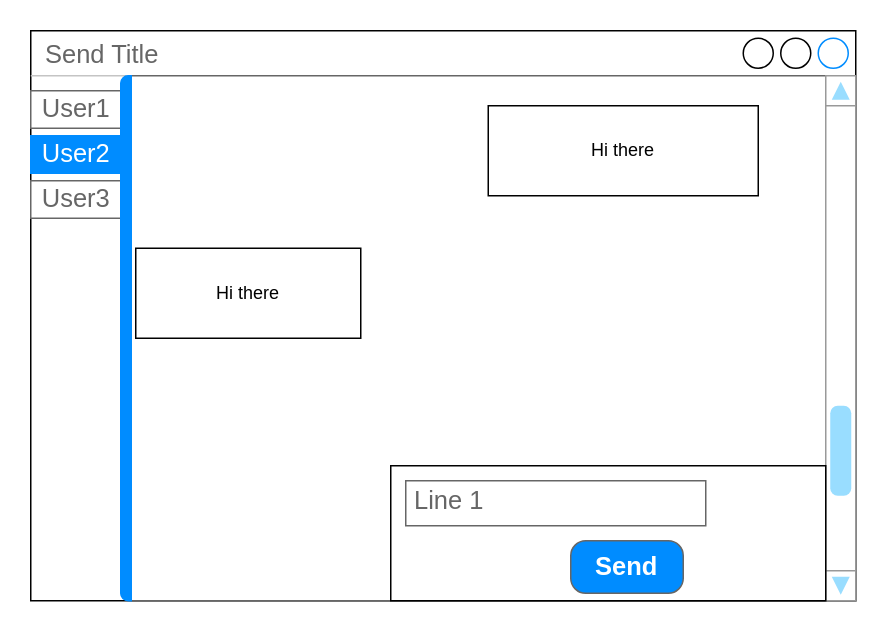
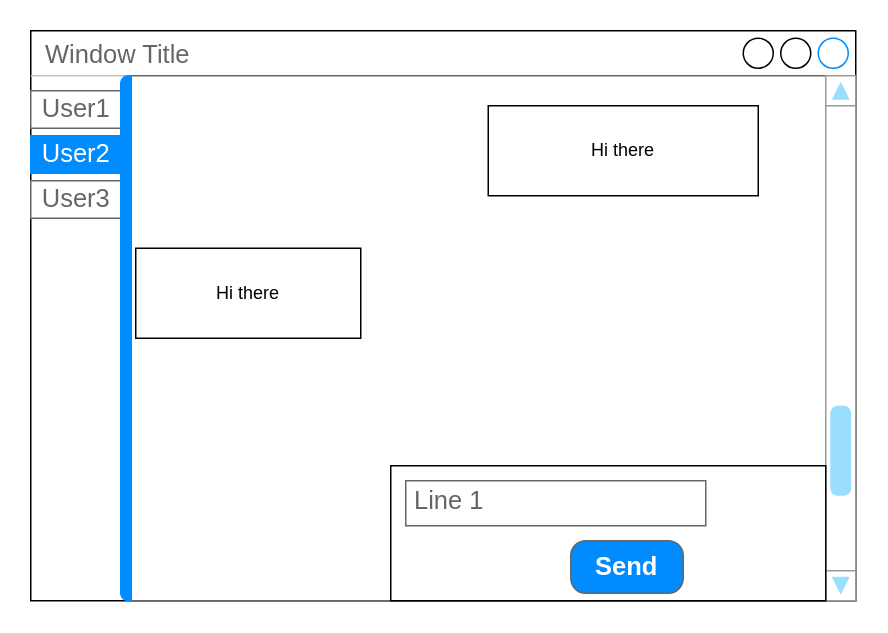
(107, 57) -> (118, 57)
